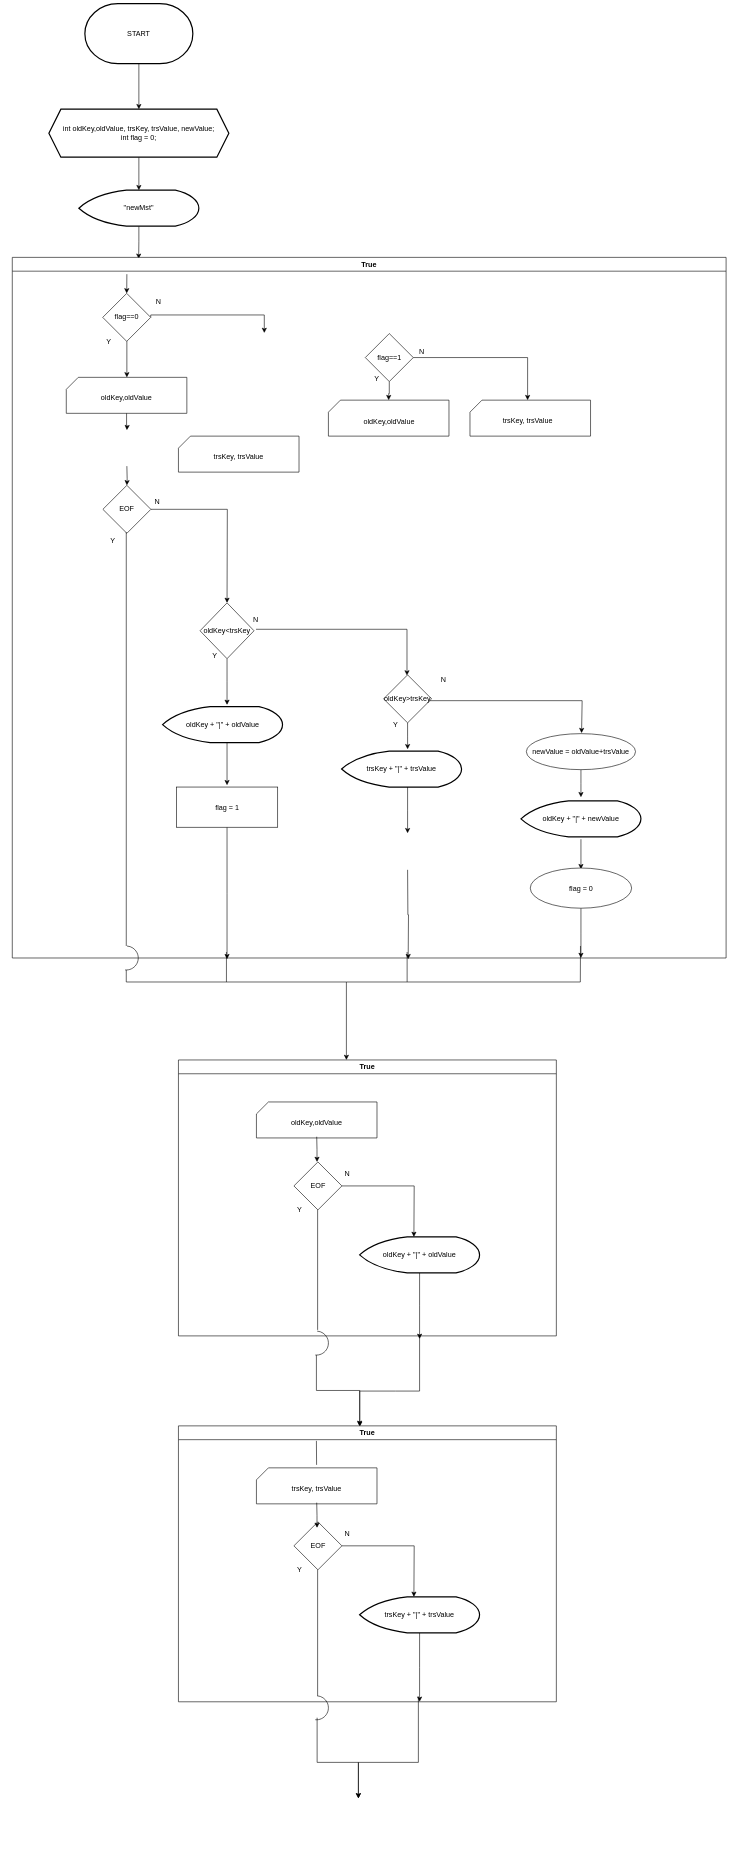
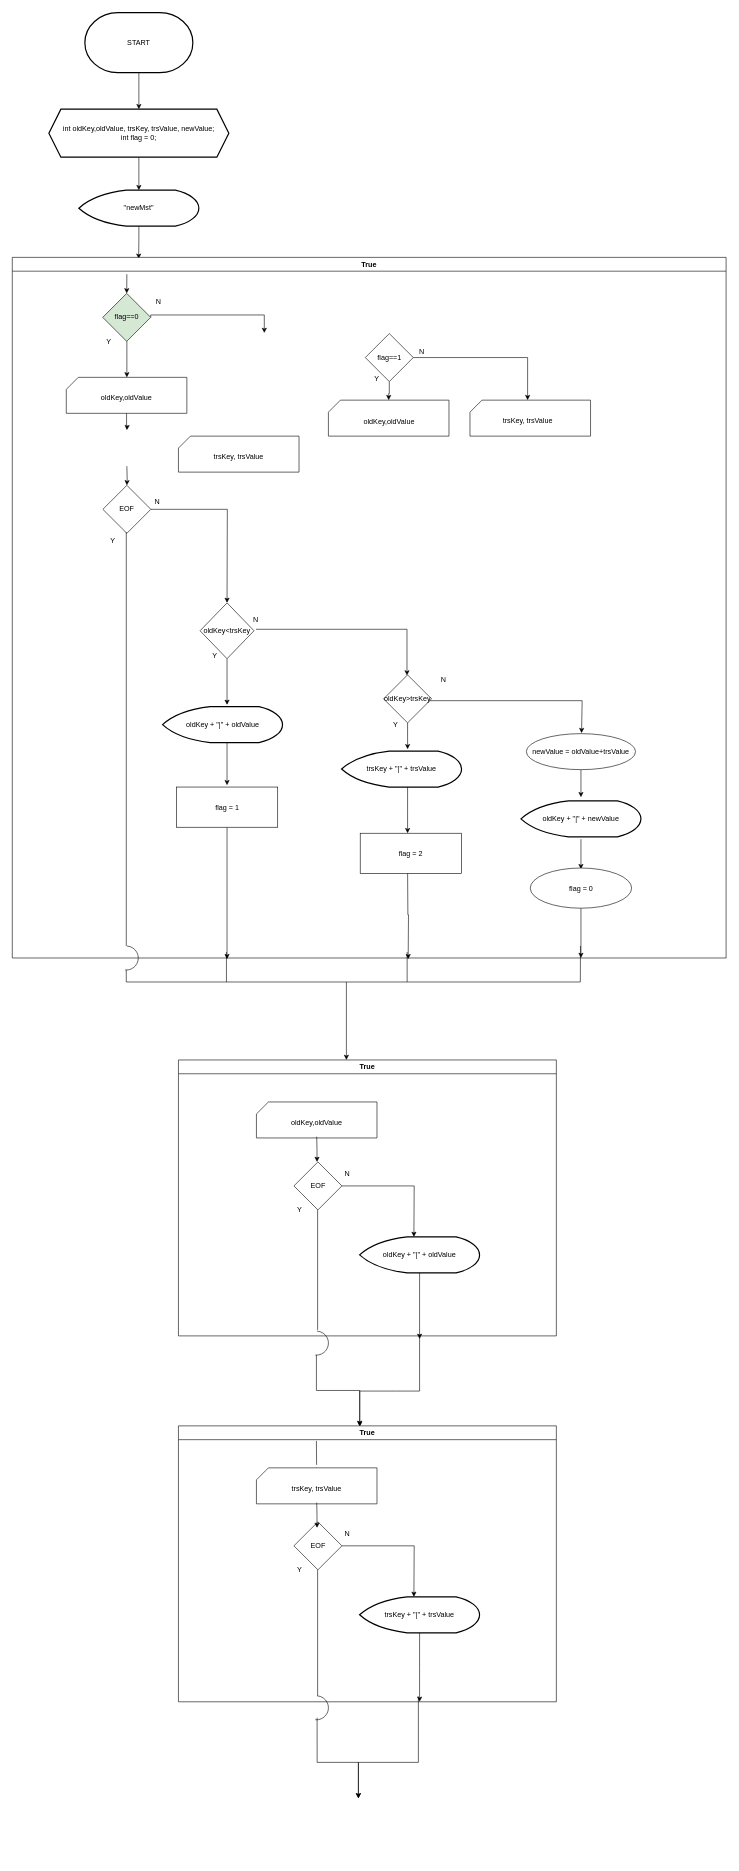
(139, 33) -> (139, 42)
(127, 317) -> (127, 317)
none -> (411, 853)
